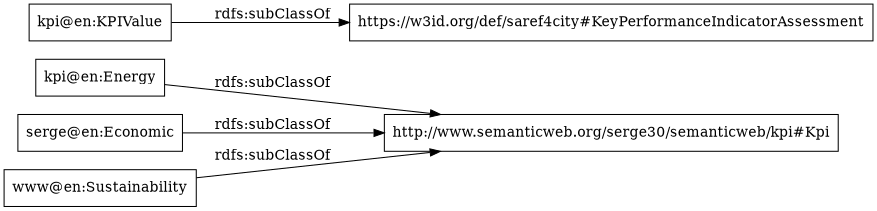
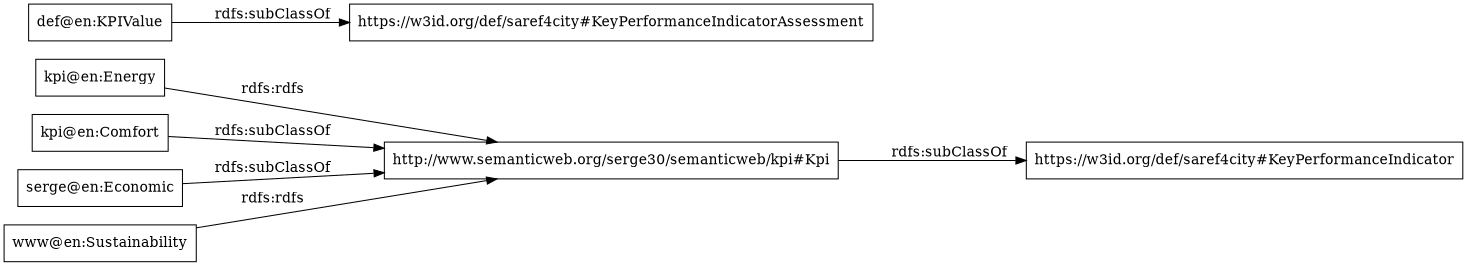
(100, 22) -> (100, 22)
(273, 83) -> (273, 89)
none -> (100, 133)
(273, 156) -> (273, 199)
none -> (1245, 160)
